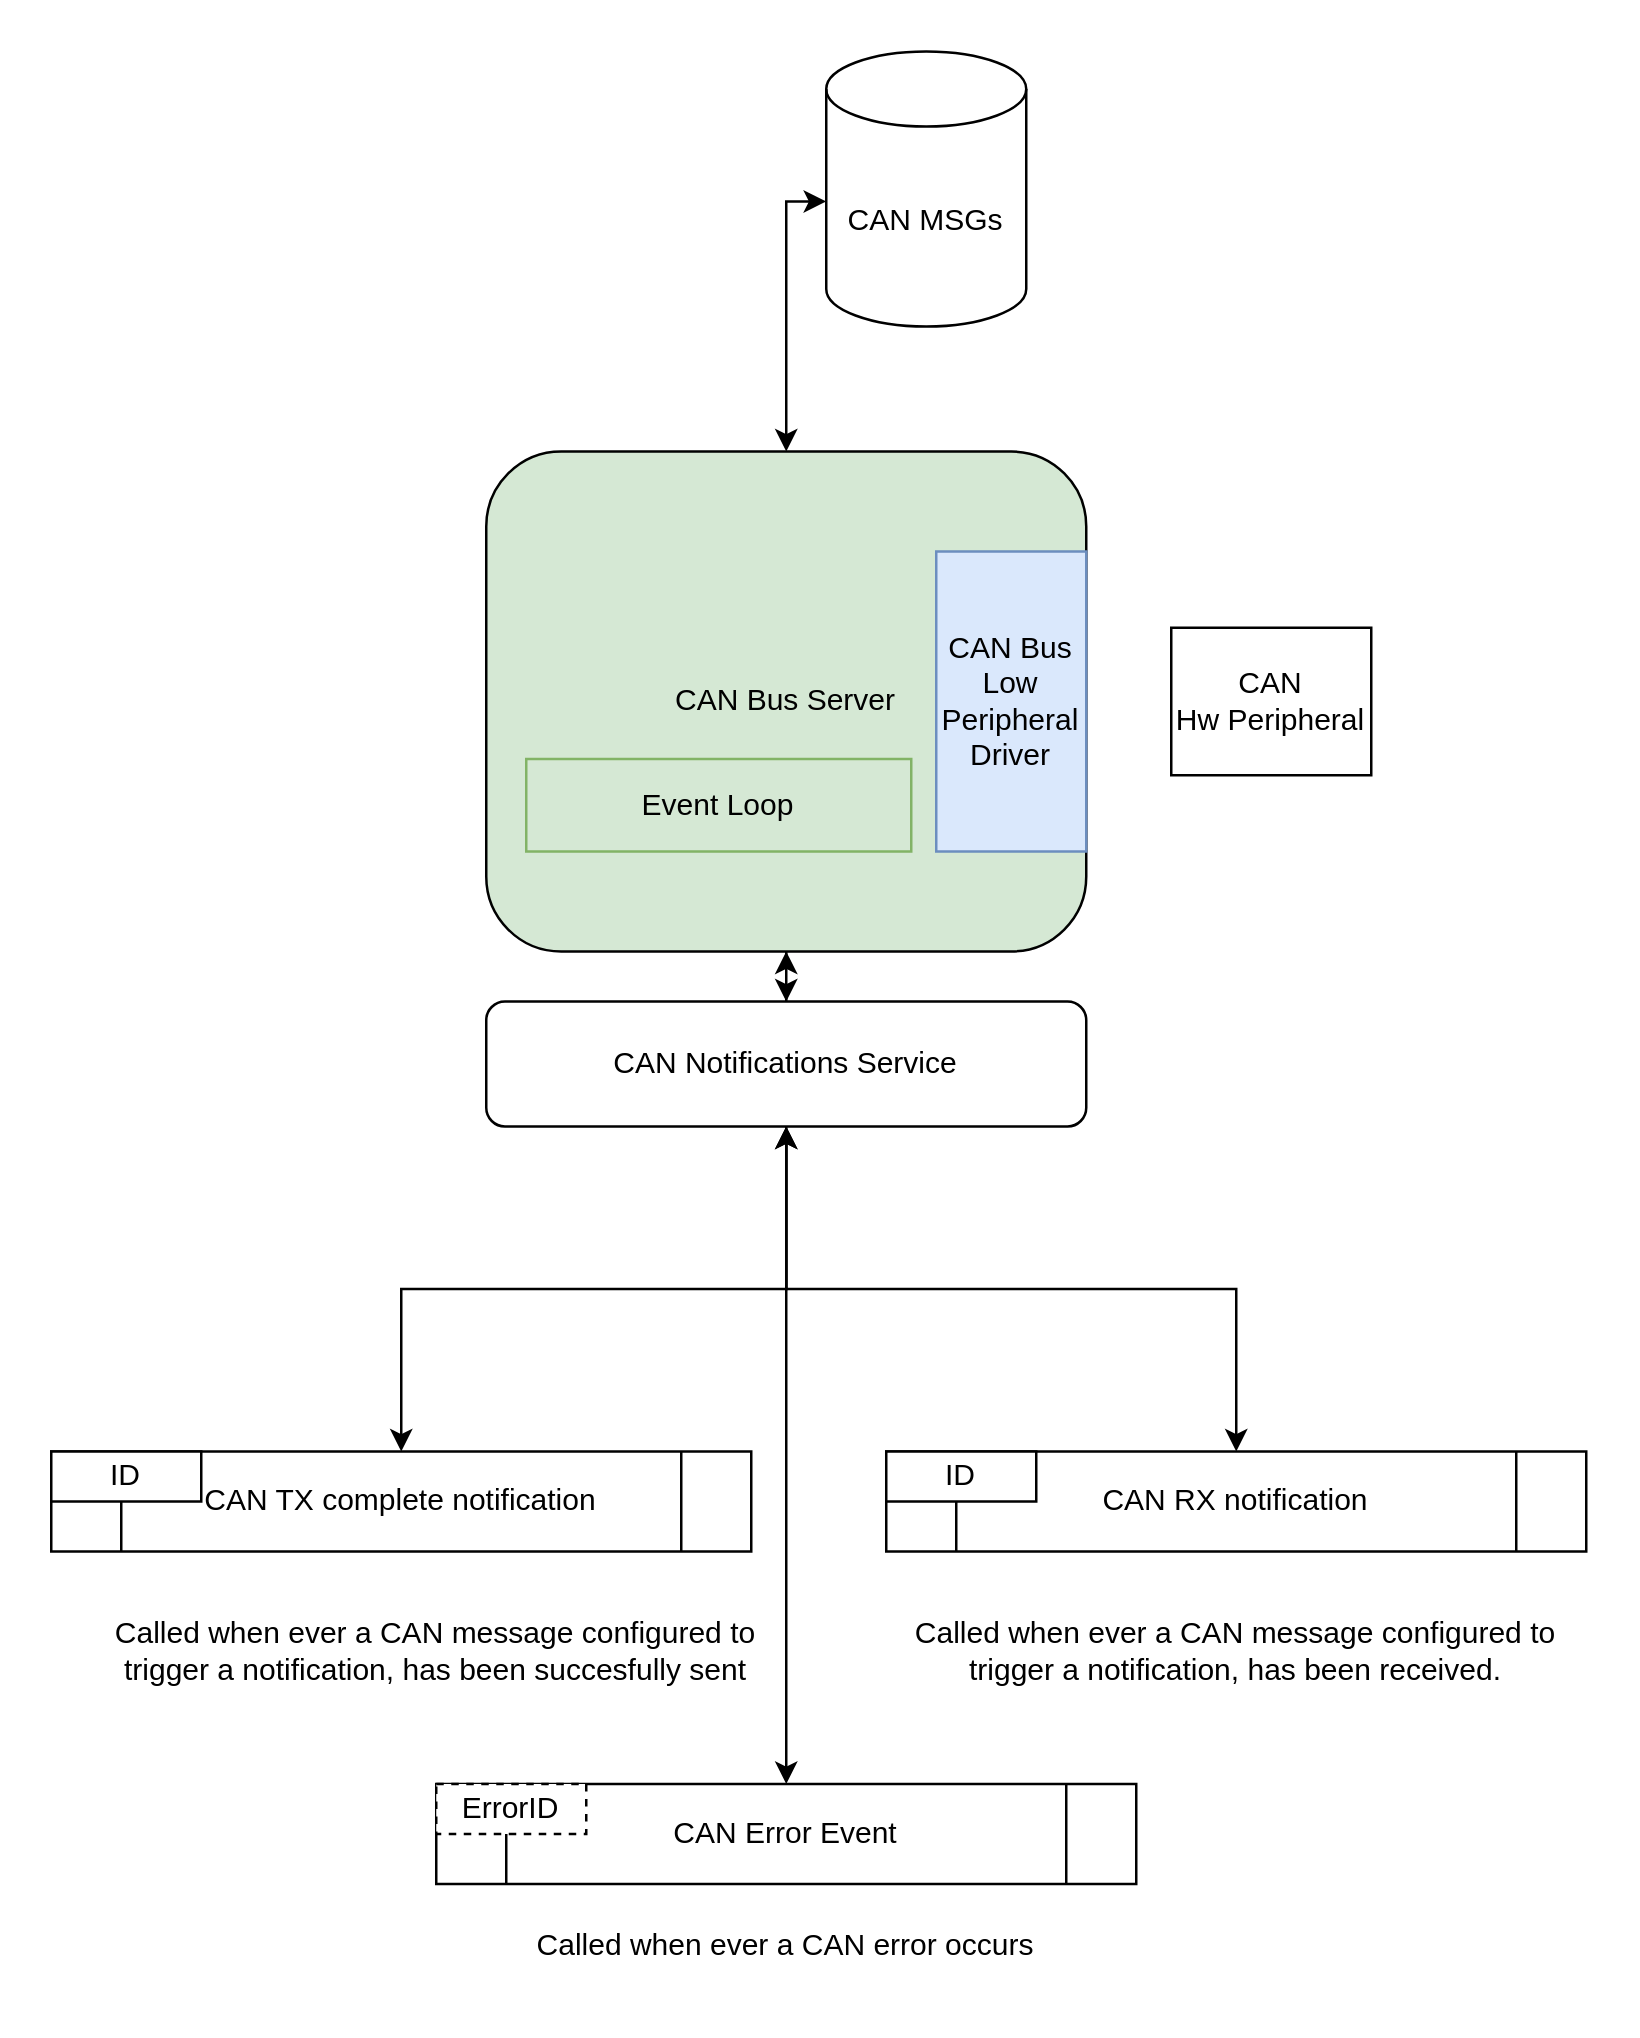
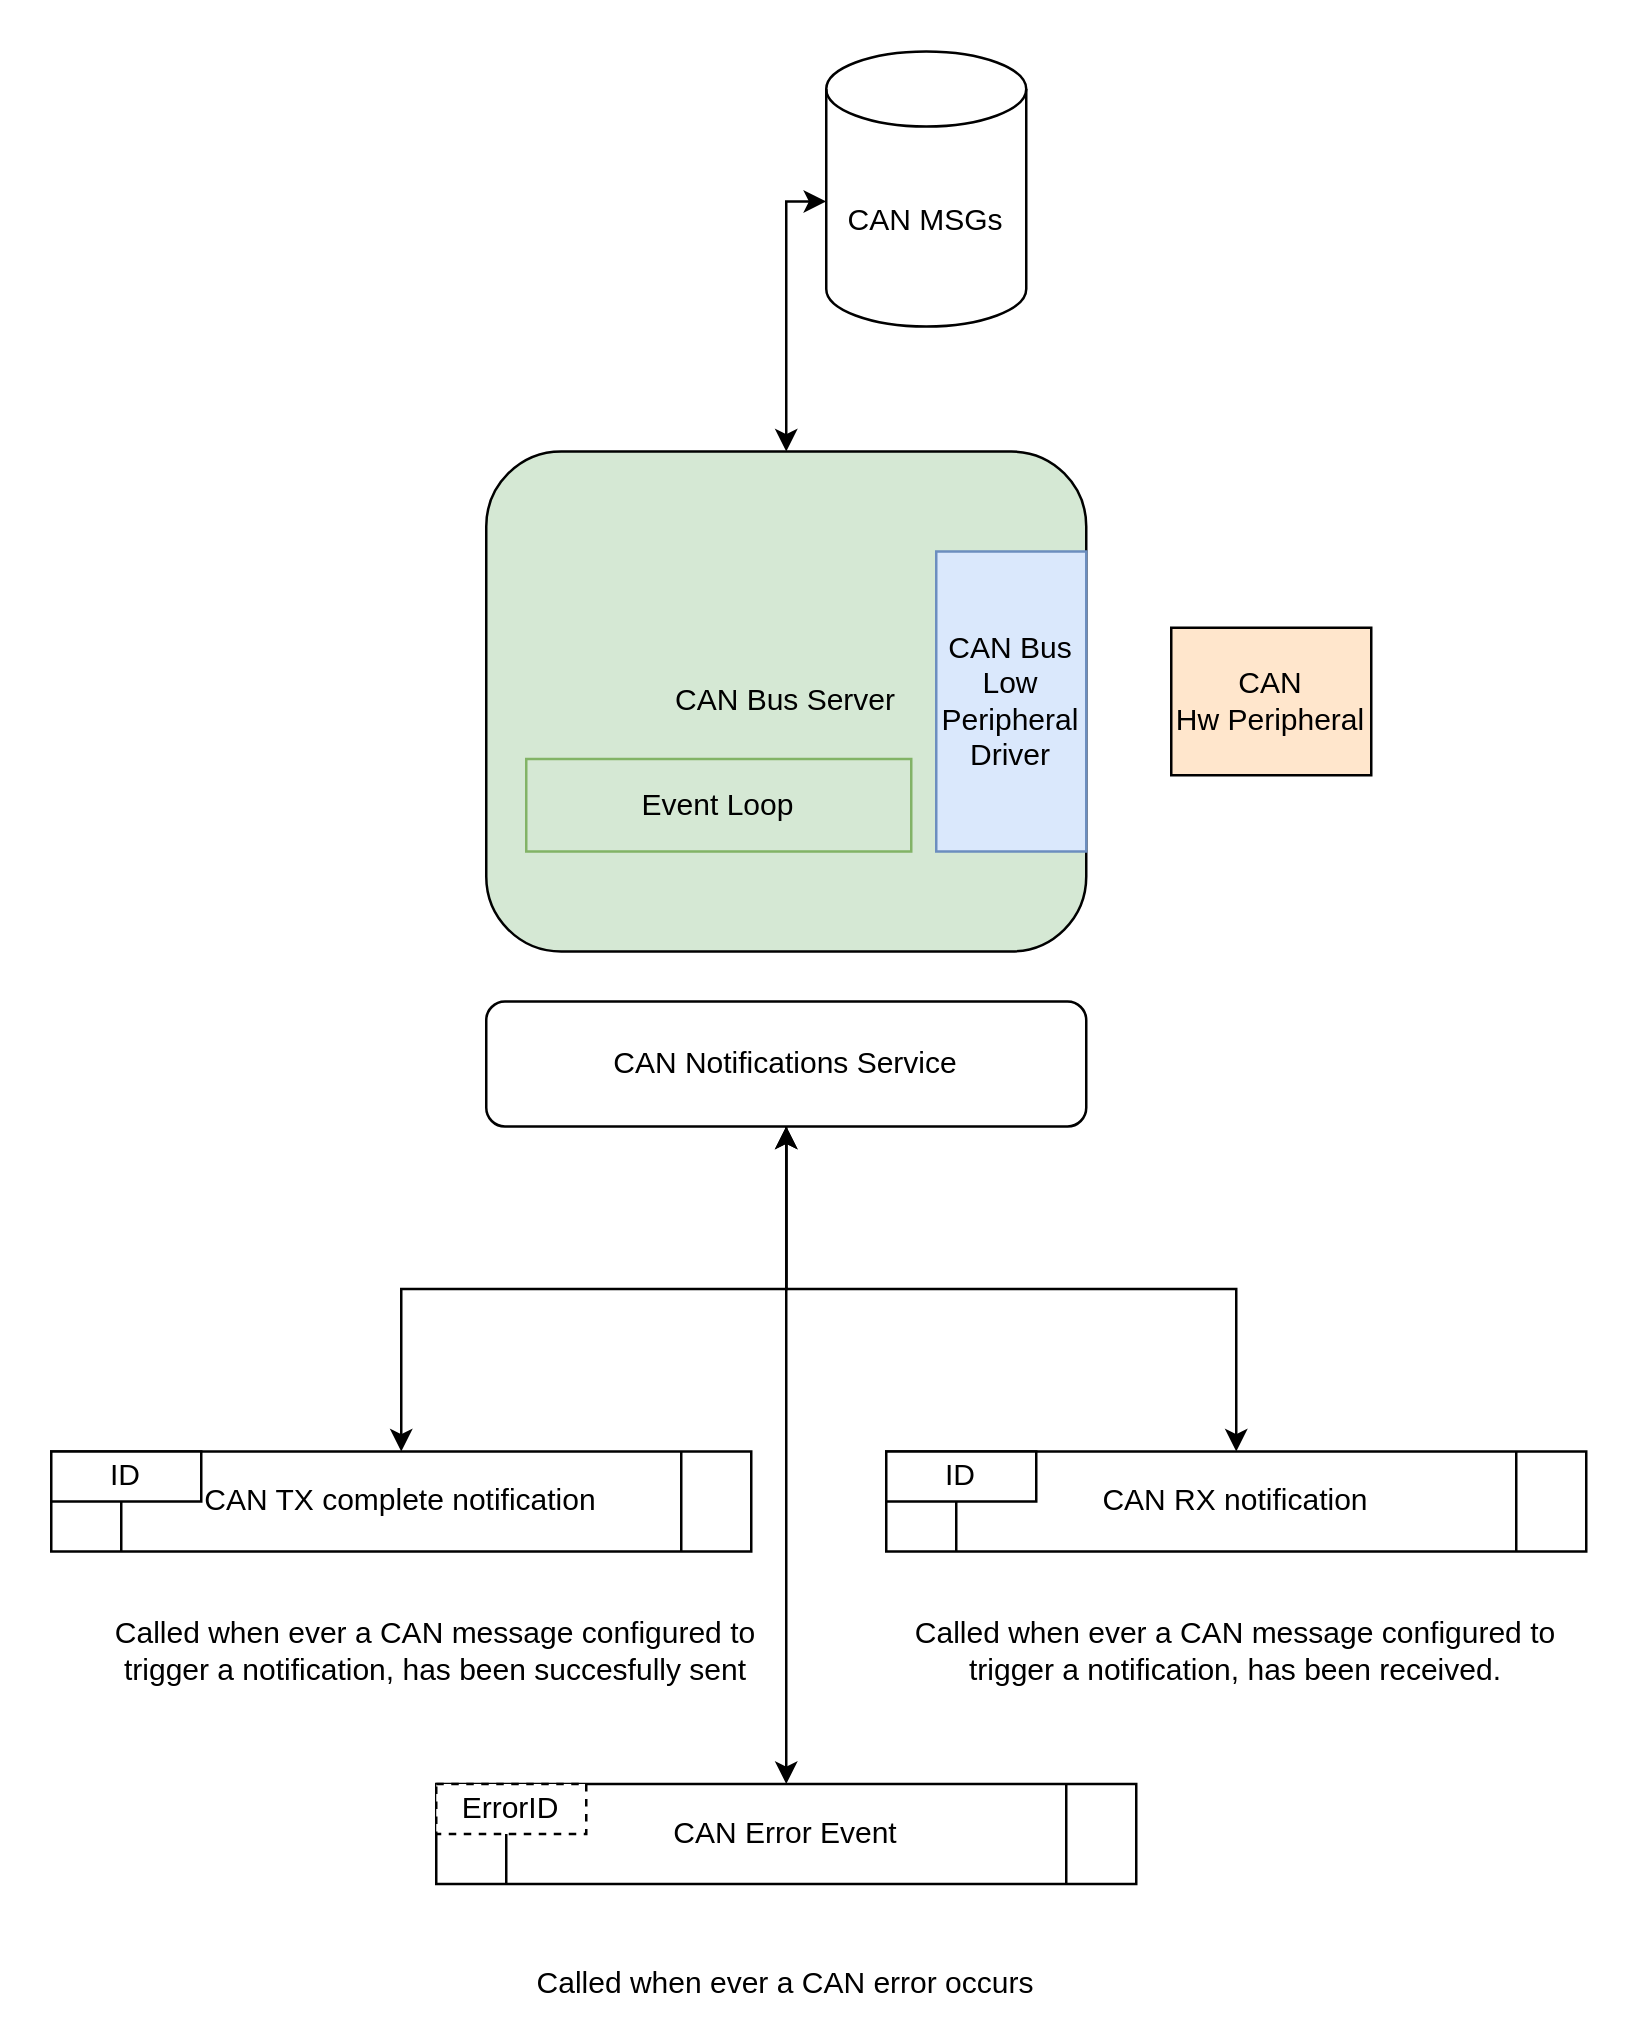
(1271, 701) -> (1271, 701)
(786, 976) -> none
(786, 1946) -> (786, 1984)
